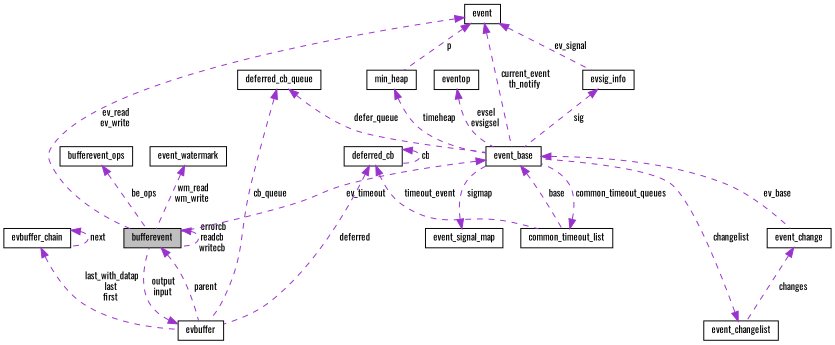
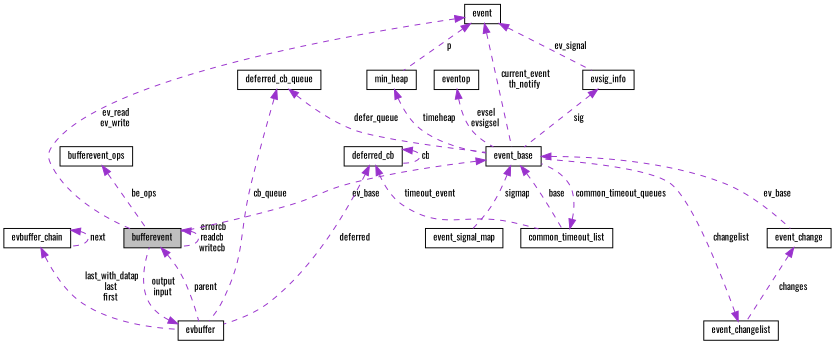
(188, 156) -> none
(463, 187) -> (493, 204)
(365, 194) -> (365, 194)
